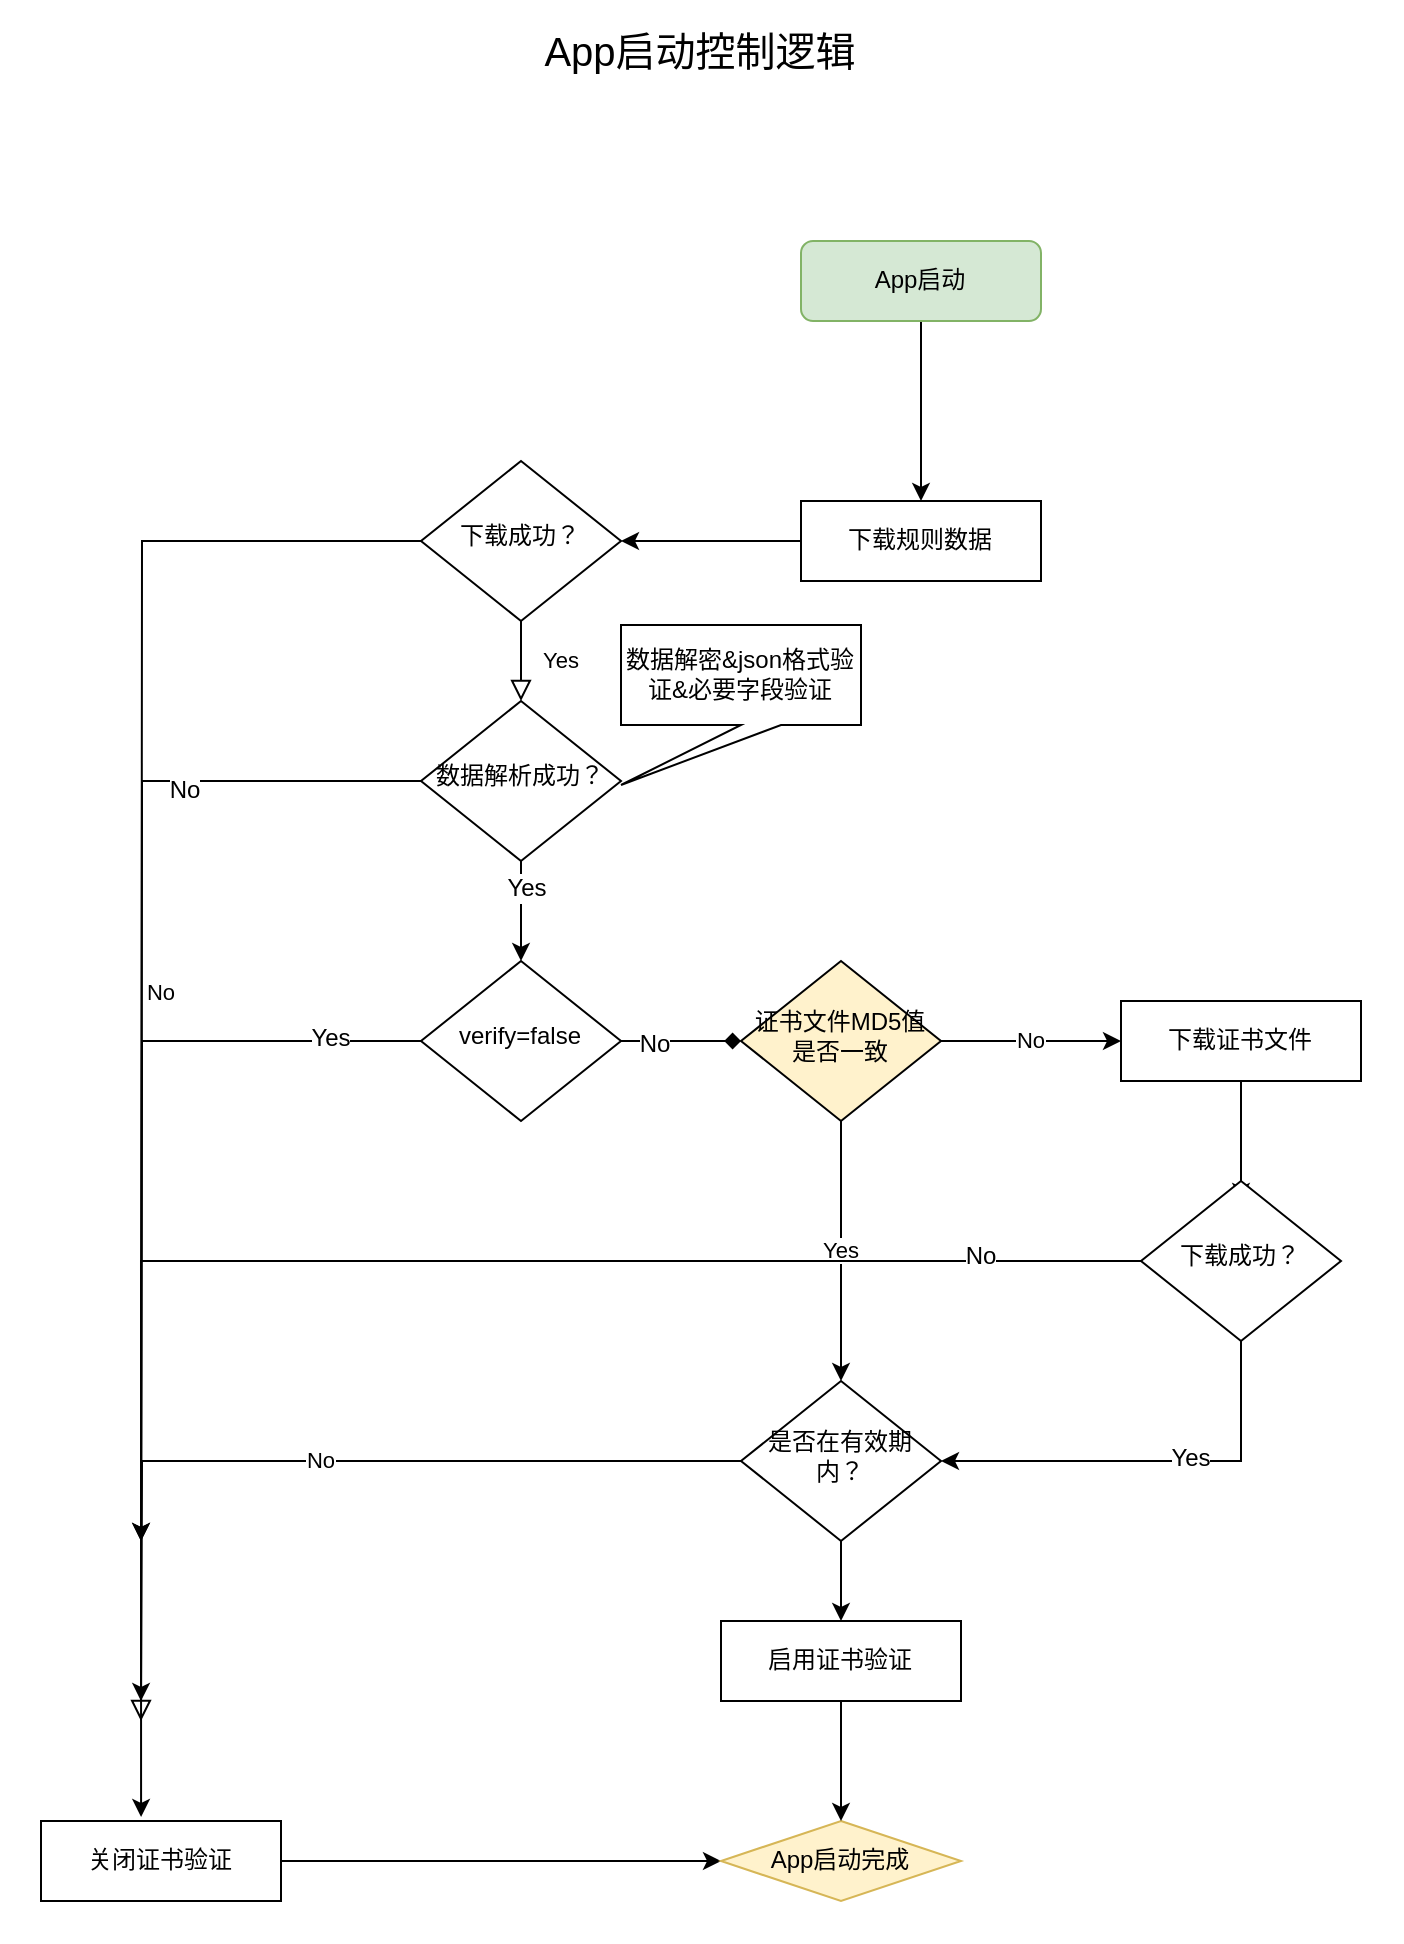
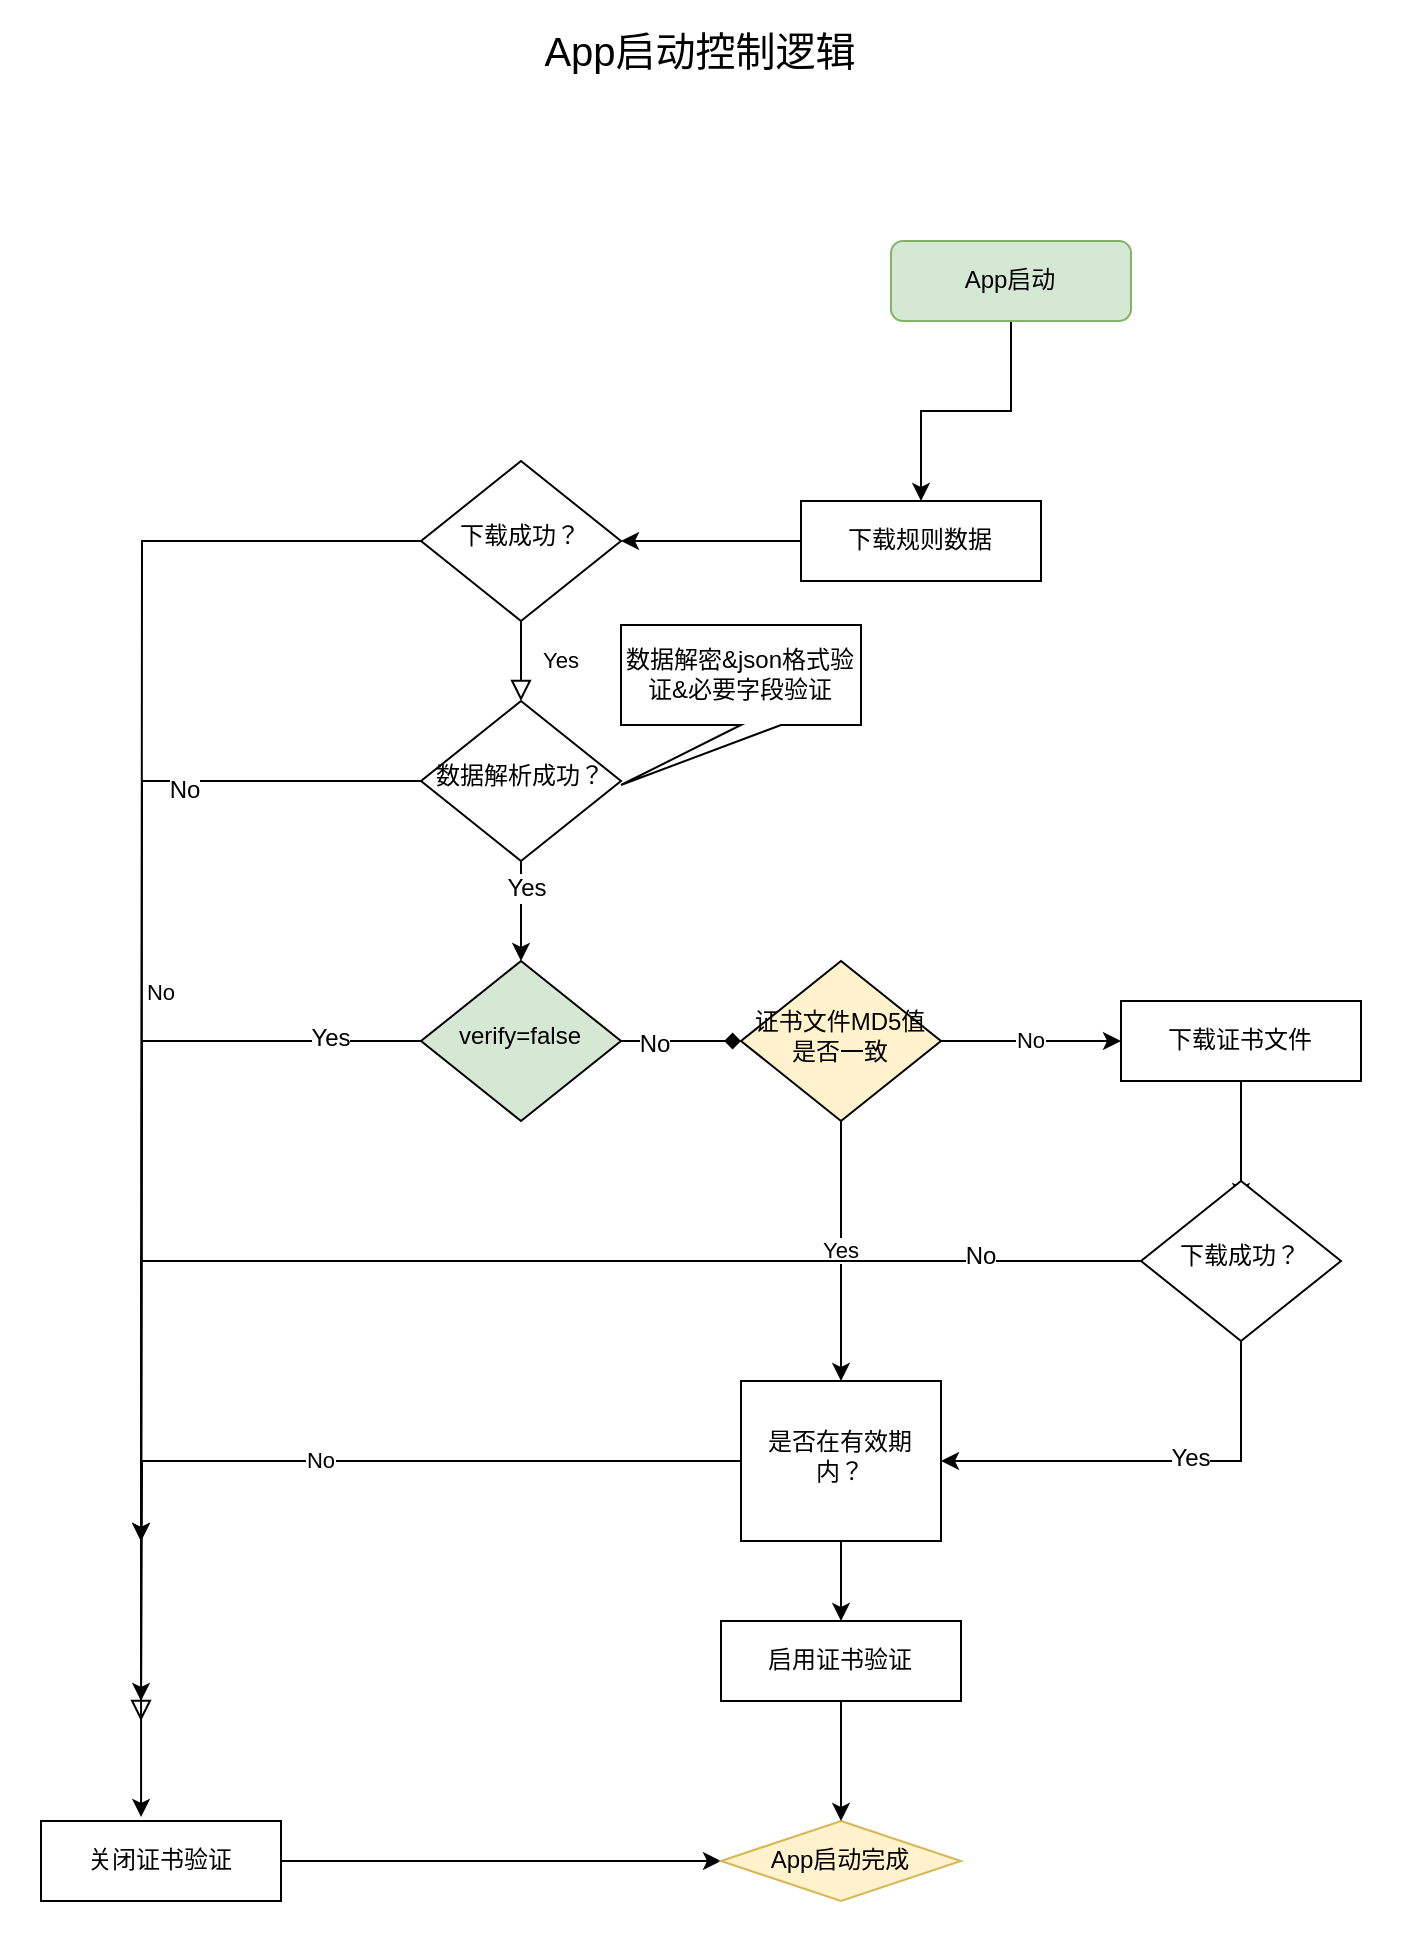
(921, 281) -> (1011, 281)
(521, 1041) -> (521, 1041)
(841, 1461) -> (841, 1461)
